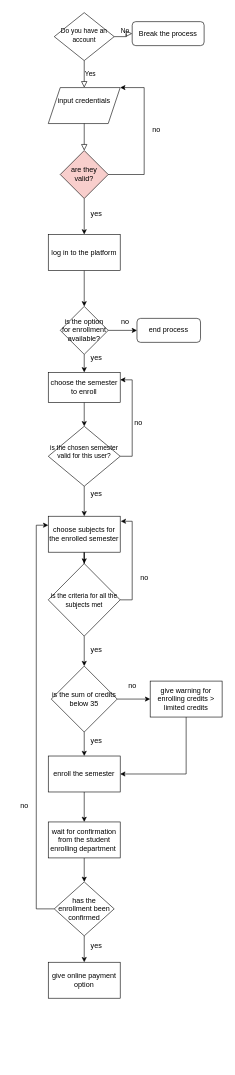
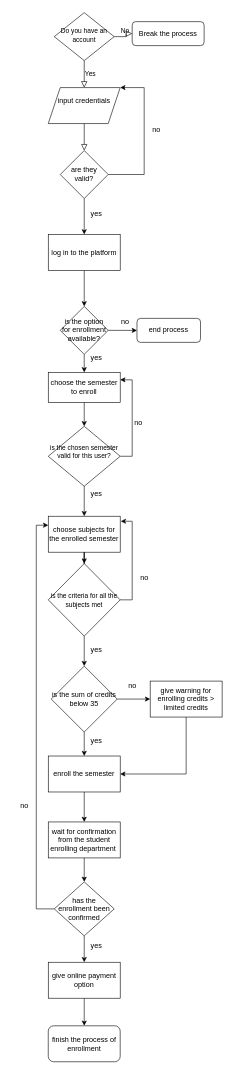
(84, 174) -> (84, 174)
none -> (84, 1020)
none -> (84, 1044)
